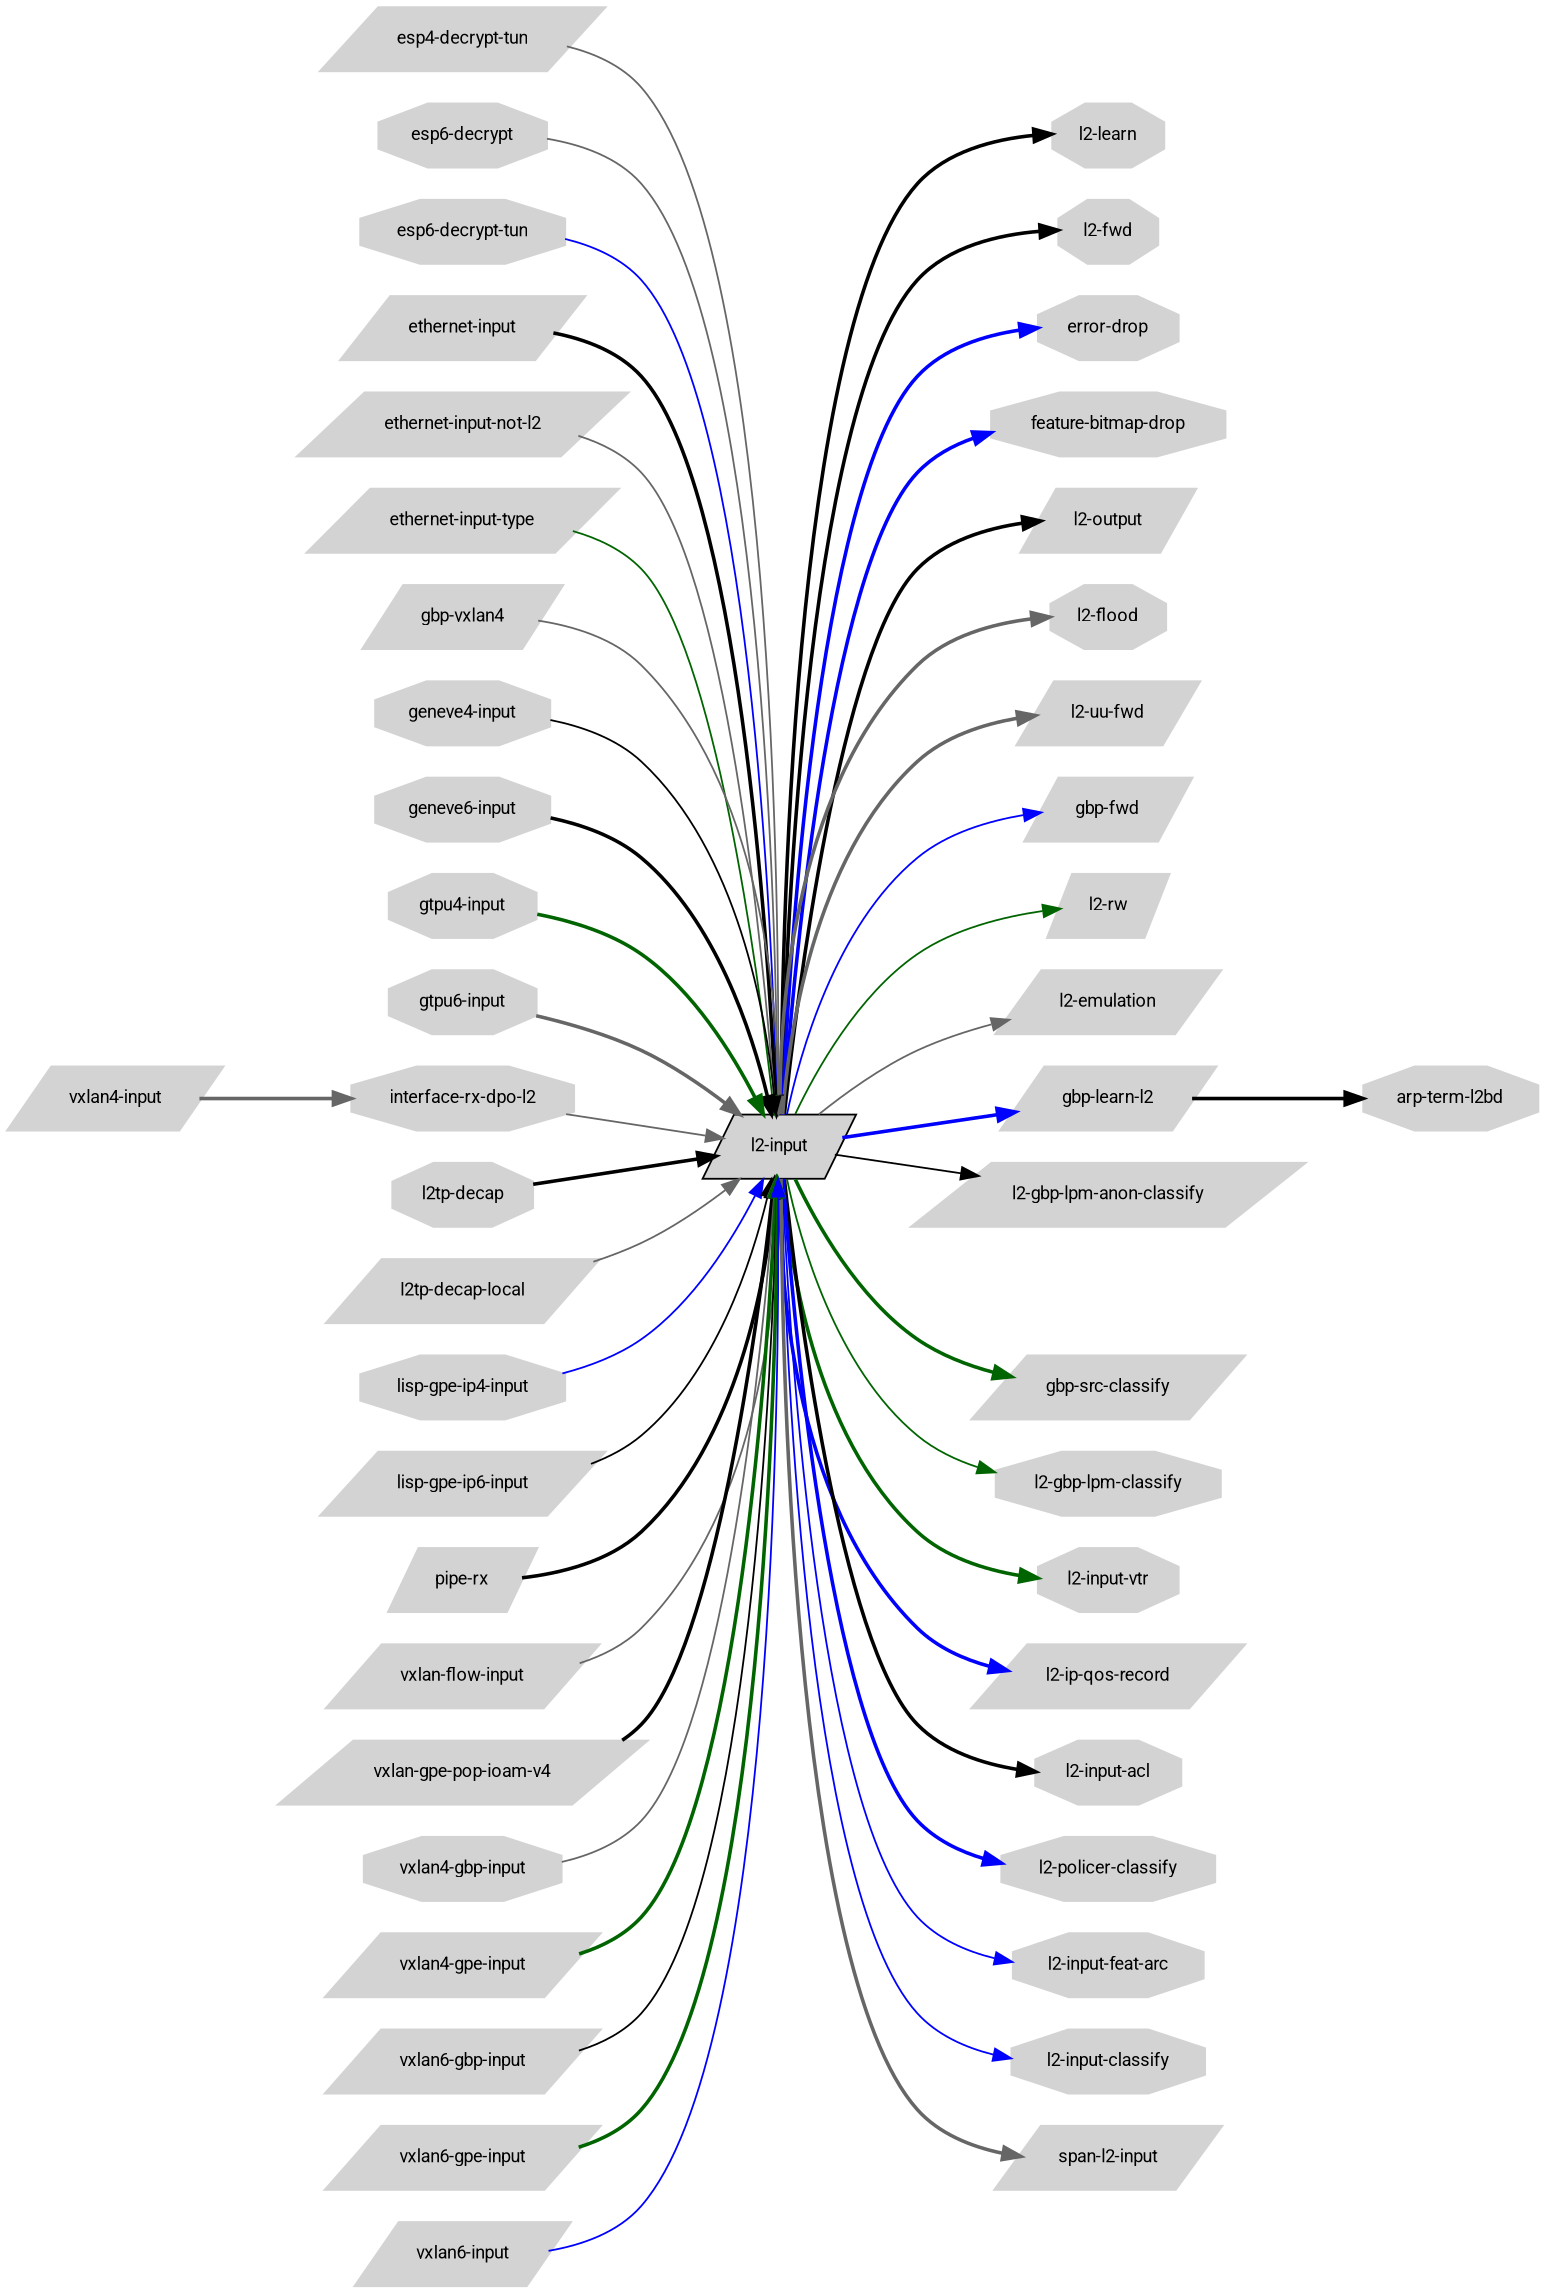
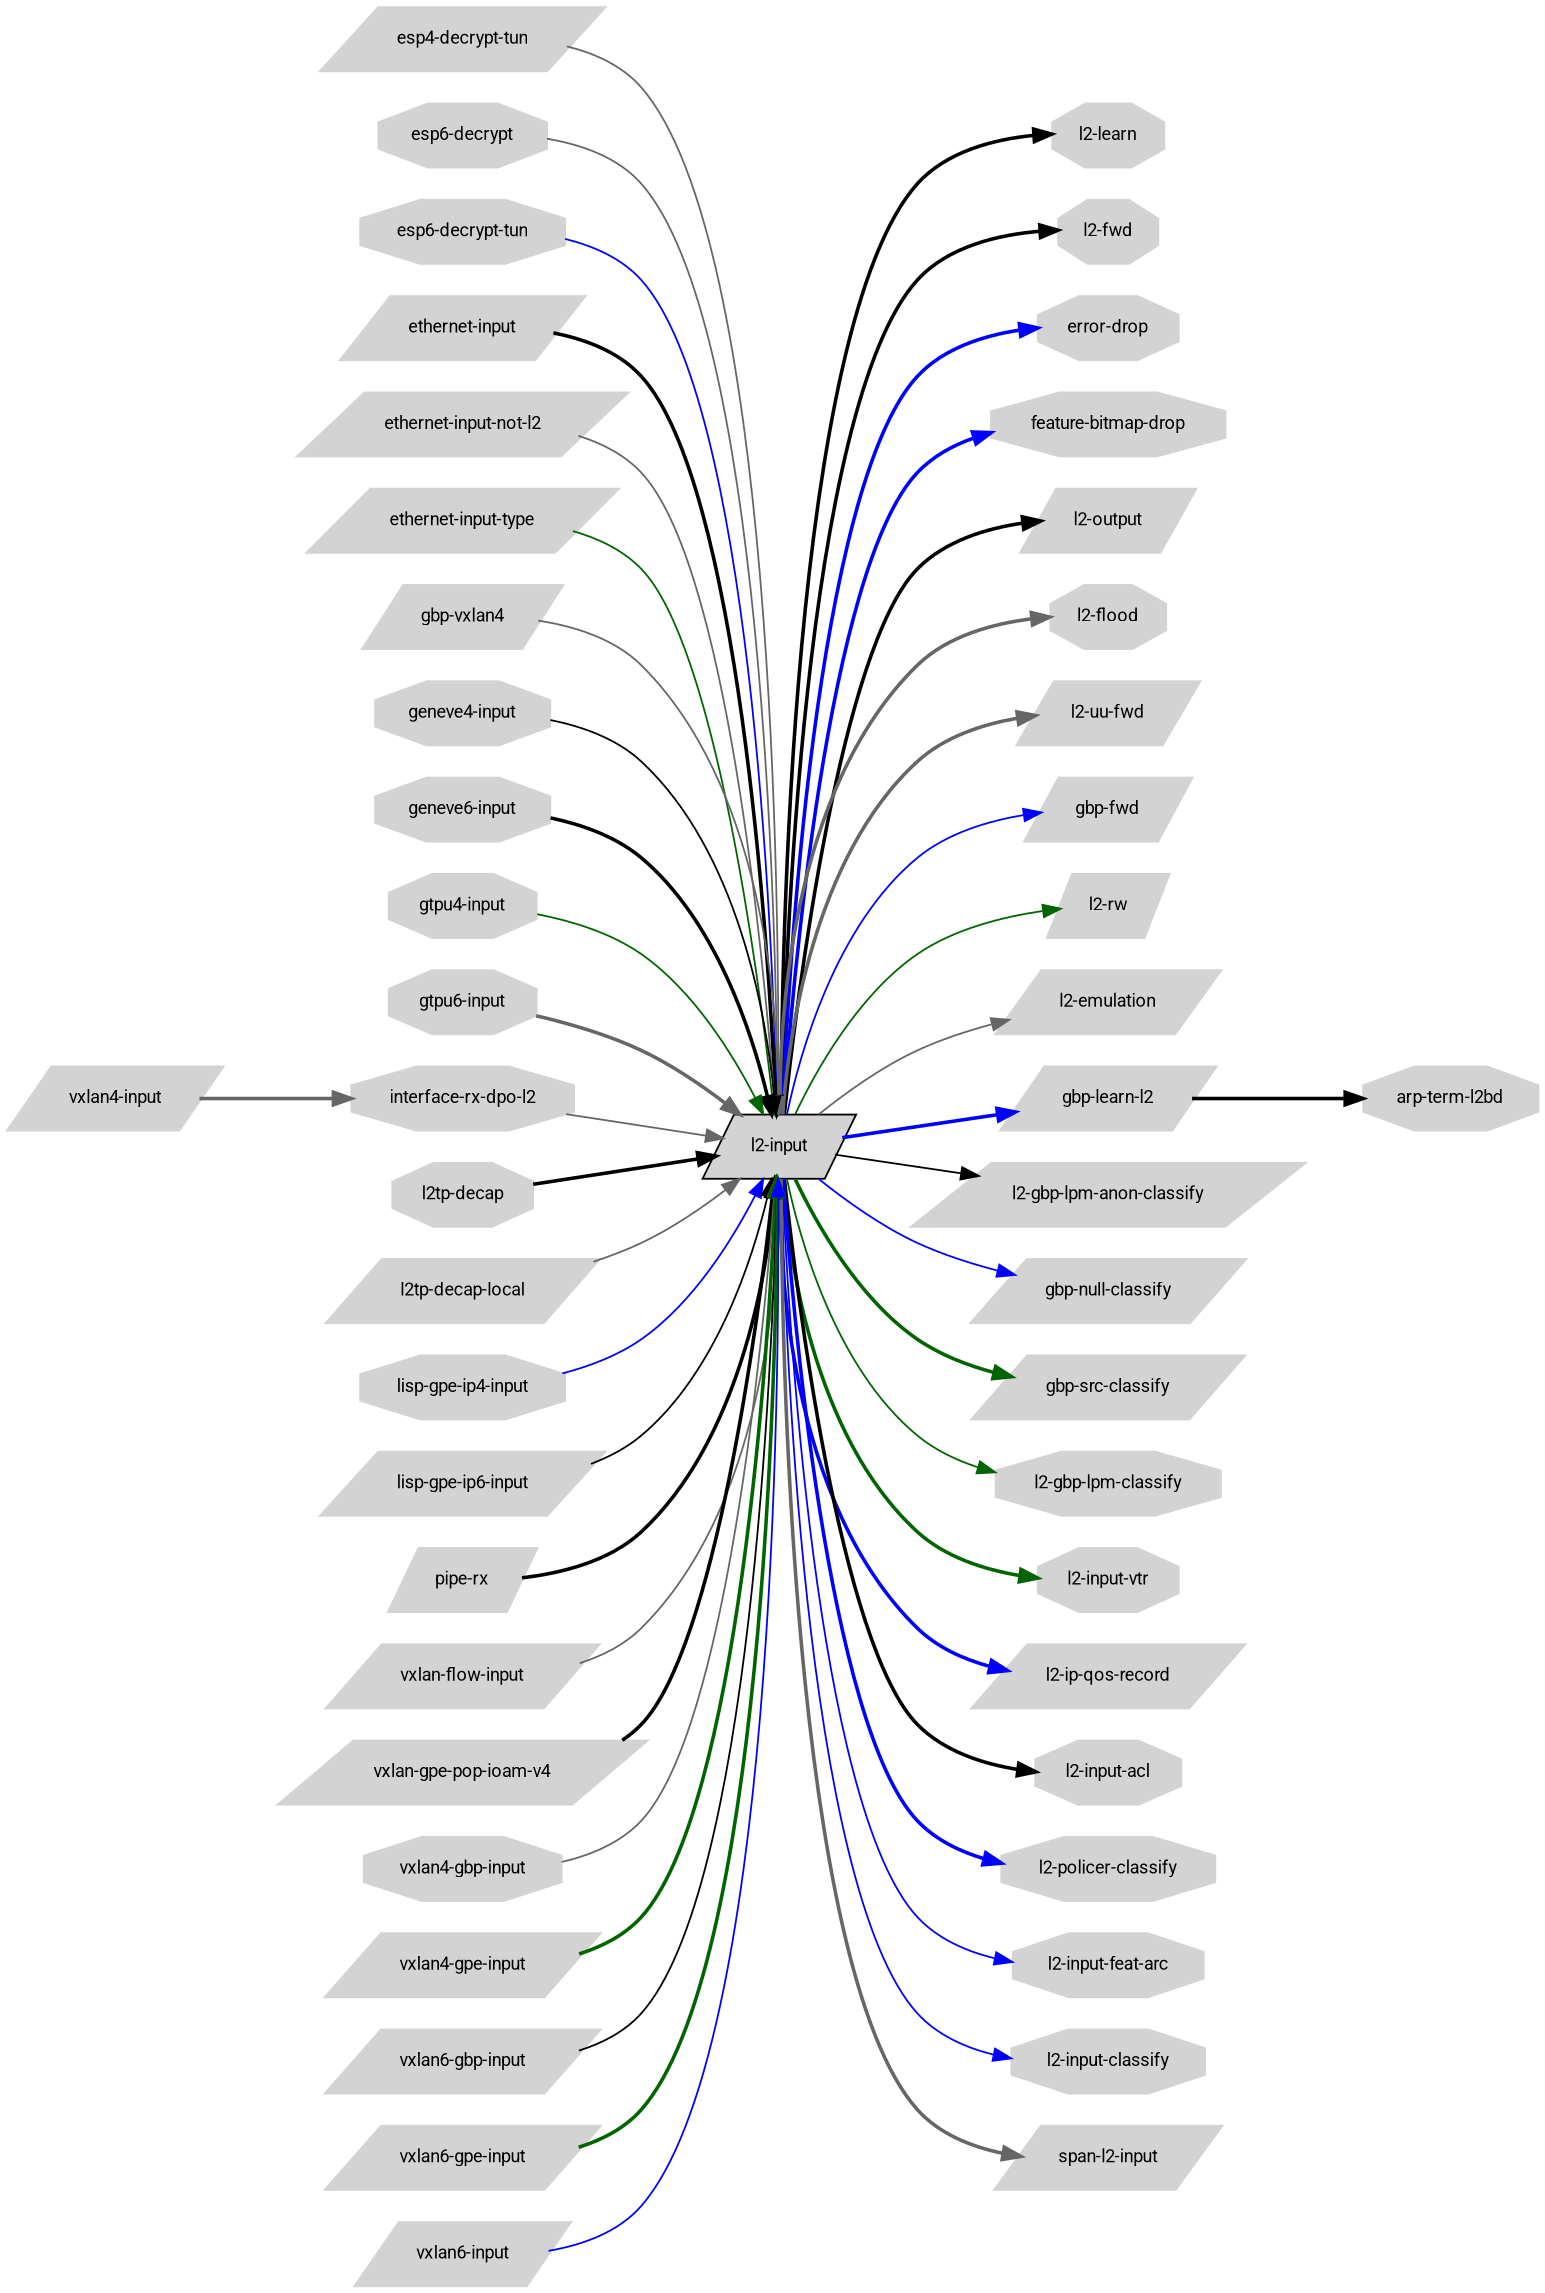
(669, 977) -> (669, 977)
none -> (1108, 1291)
